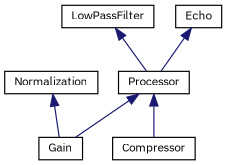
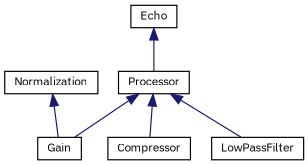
(134, 54) -> (211, 119)
